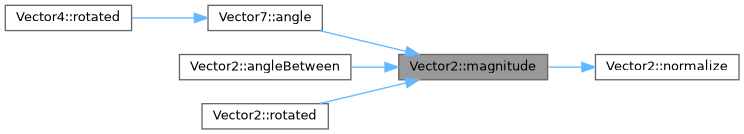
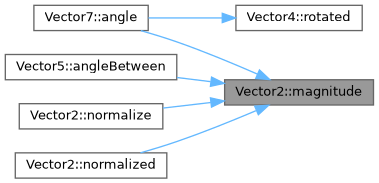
(163, 18) -> (185, 18)
(265, 67) -> (91, 67)
(565, 67) -> (187, 105)
(265, 116) -> (91, 165)
